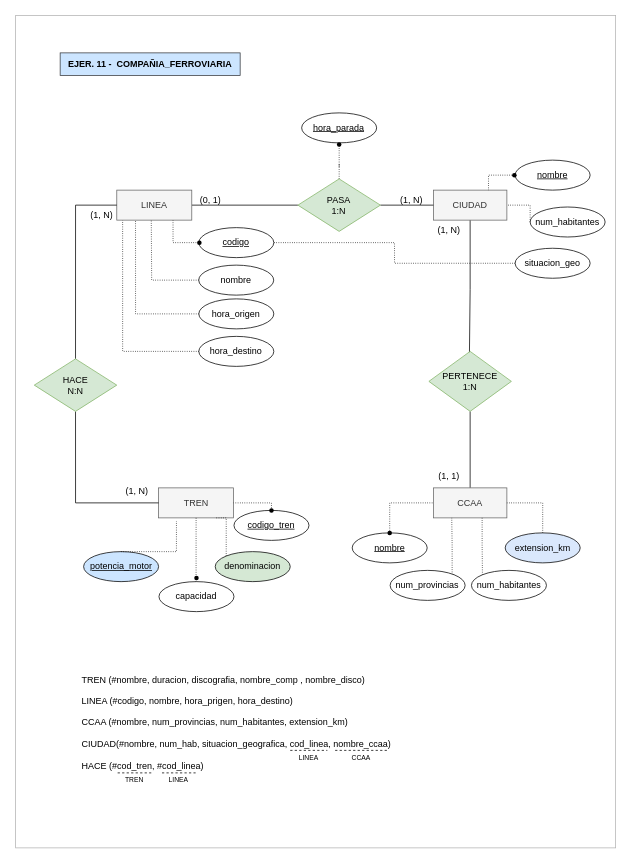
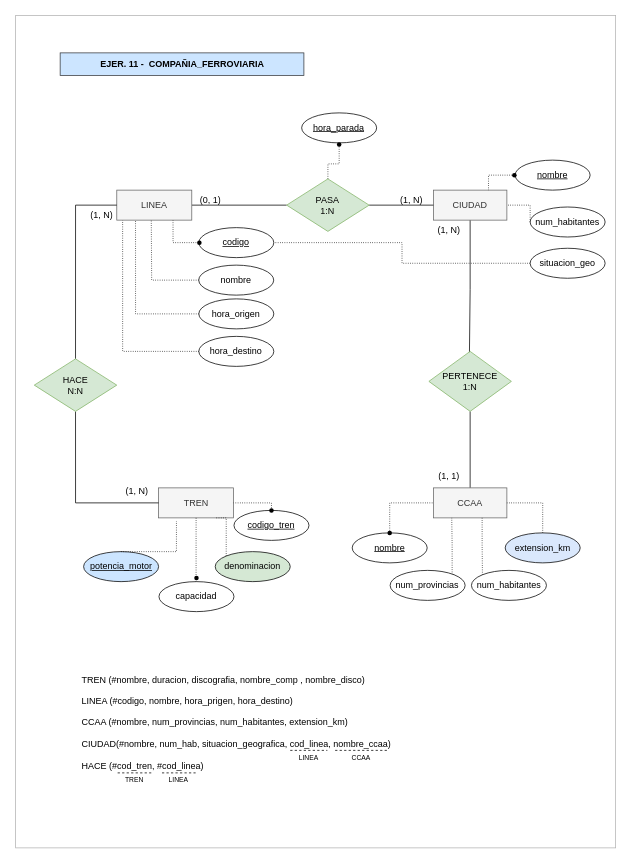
(150, 64) -> (182, 64)
(339, 205) -> (328, 205)
(552, 263) -> (567, 263)
